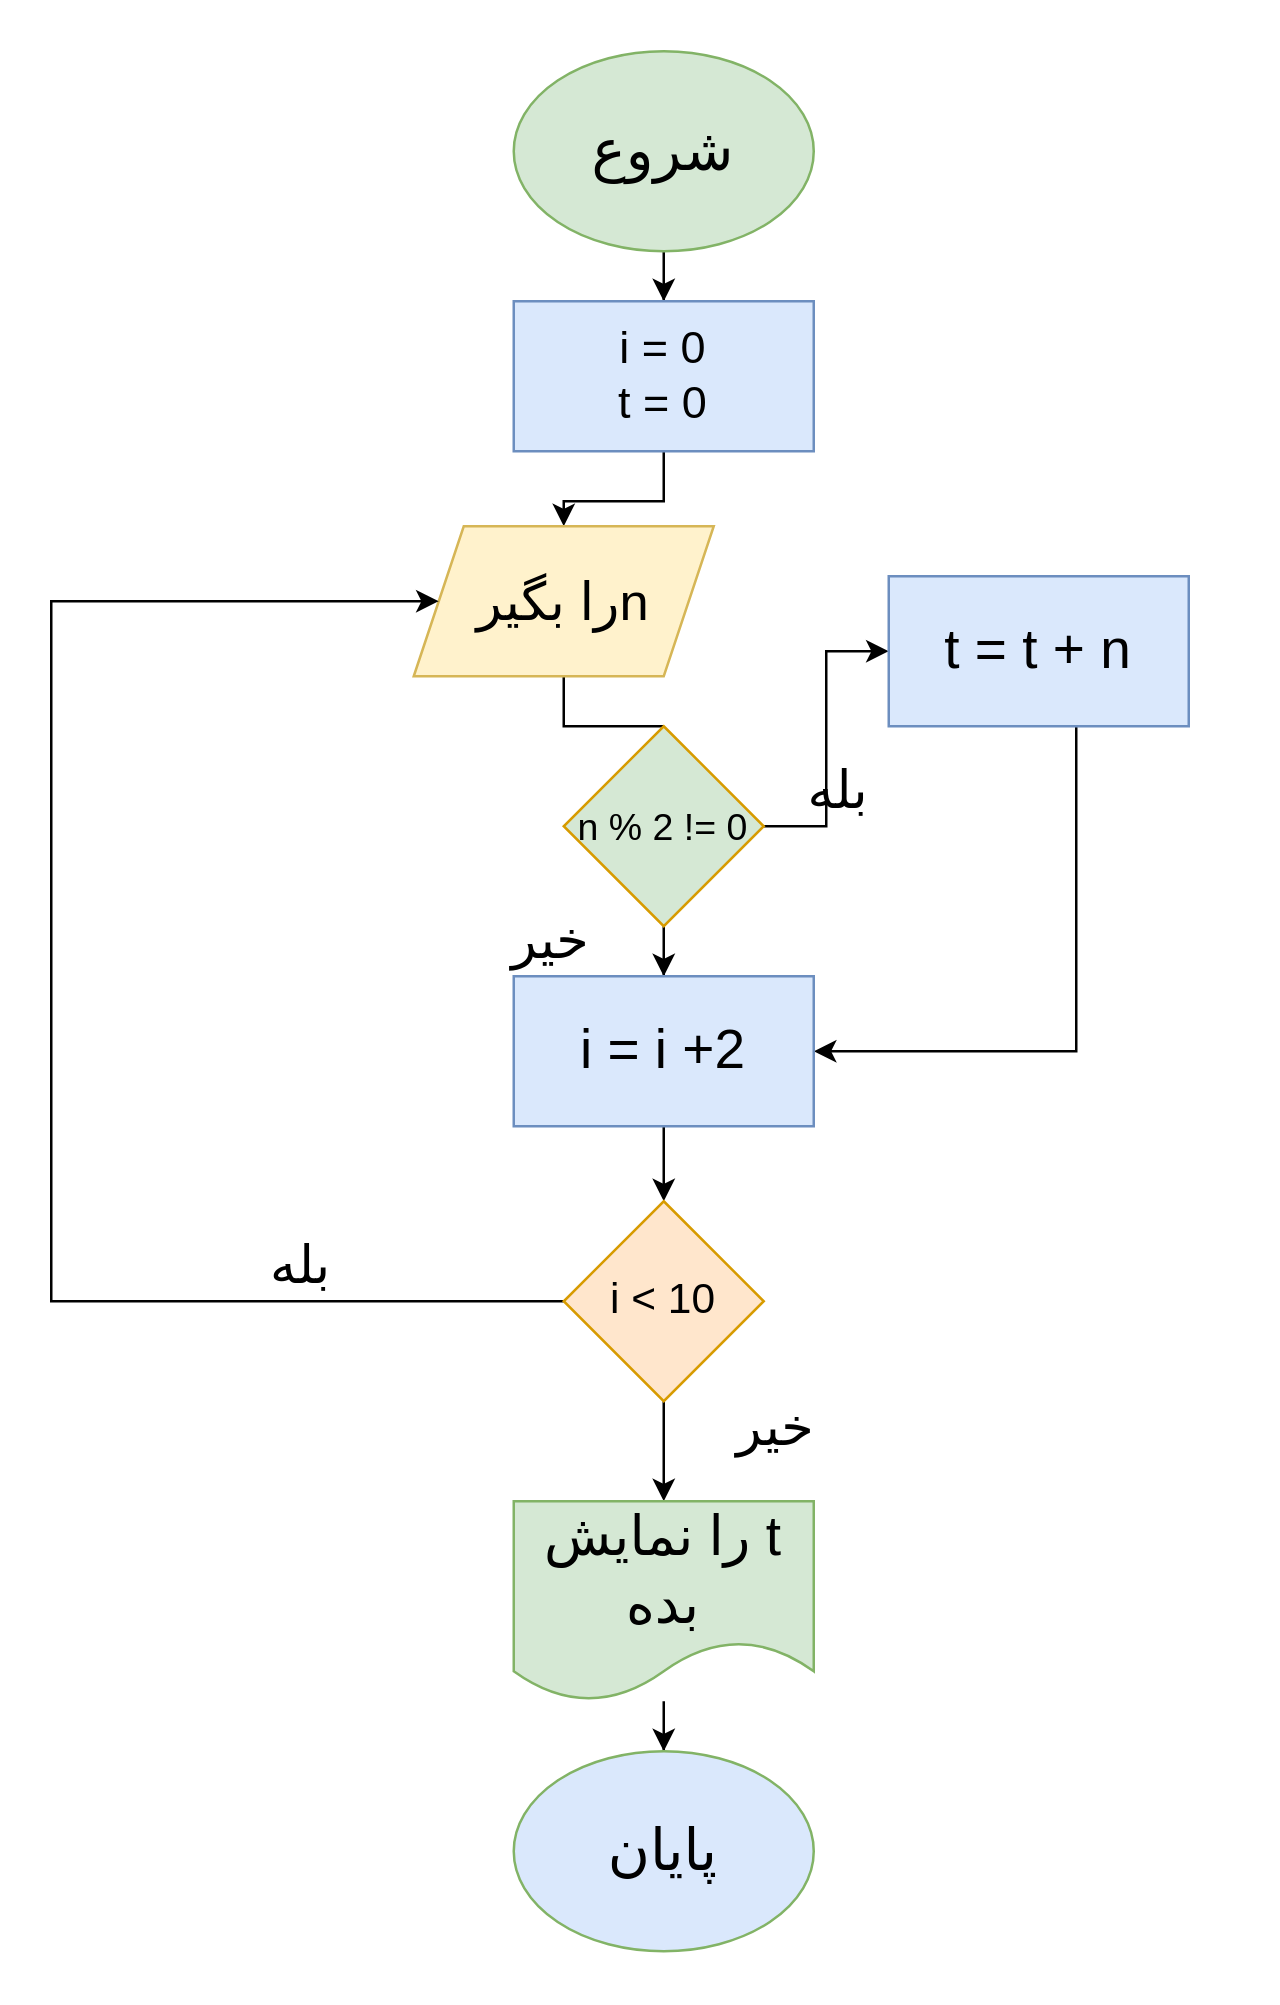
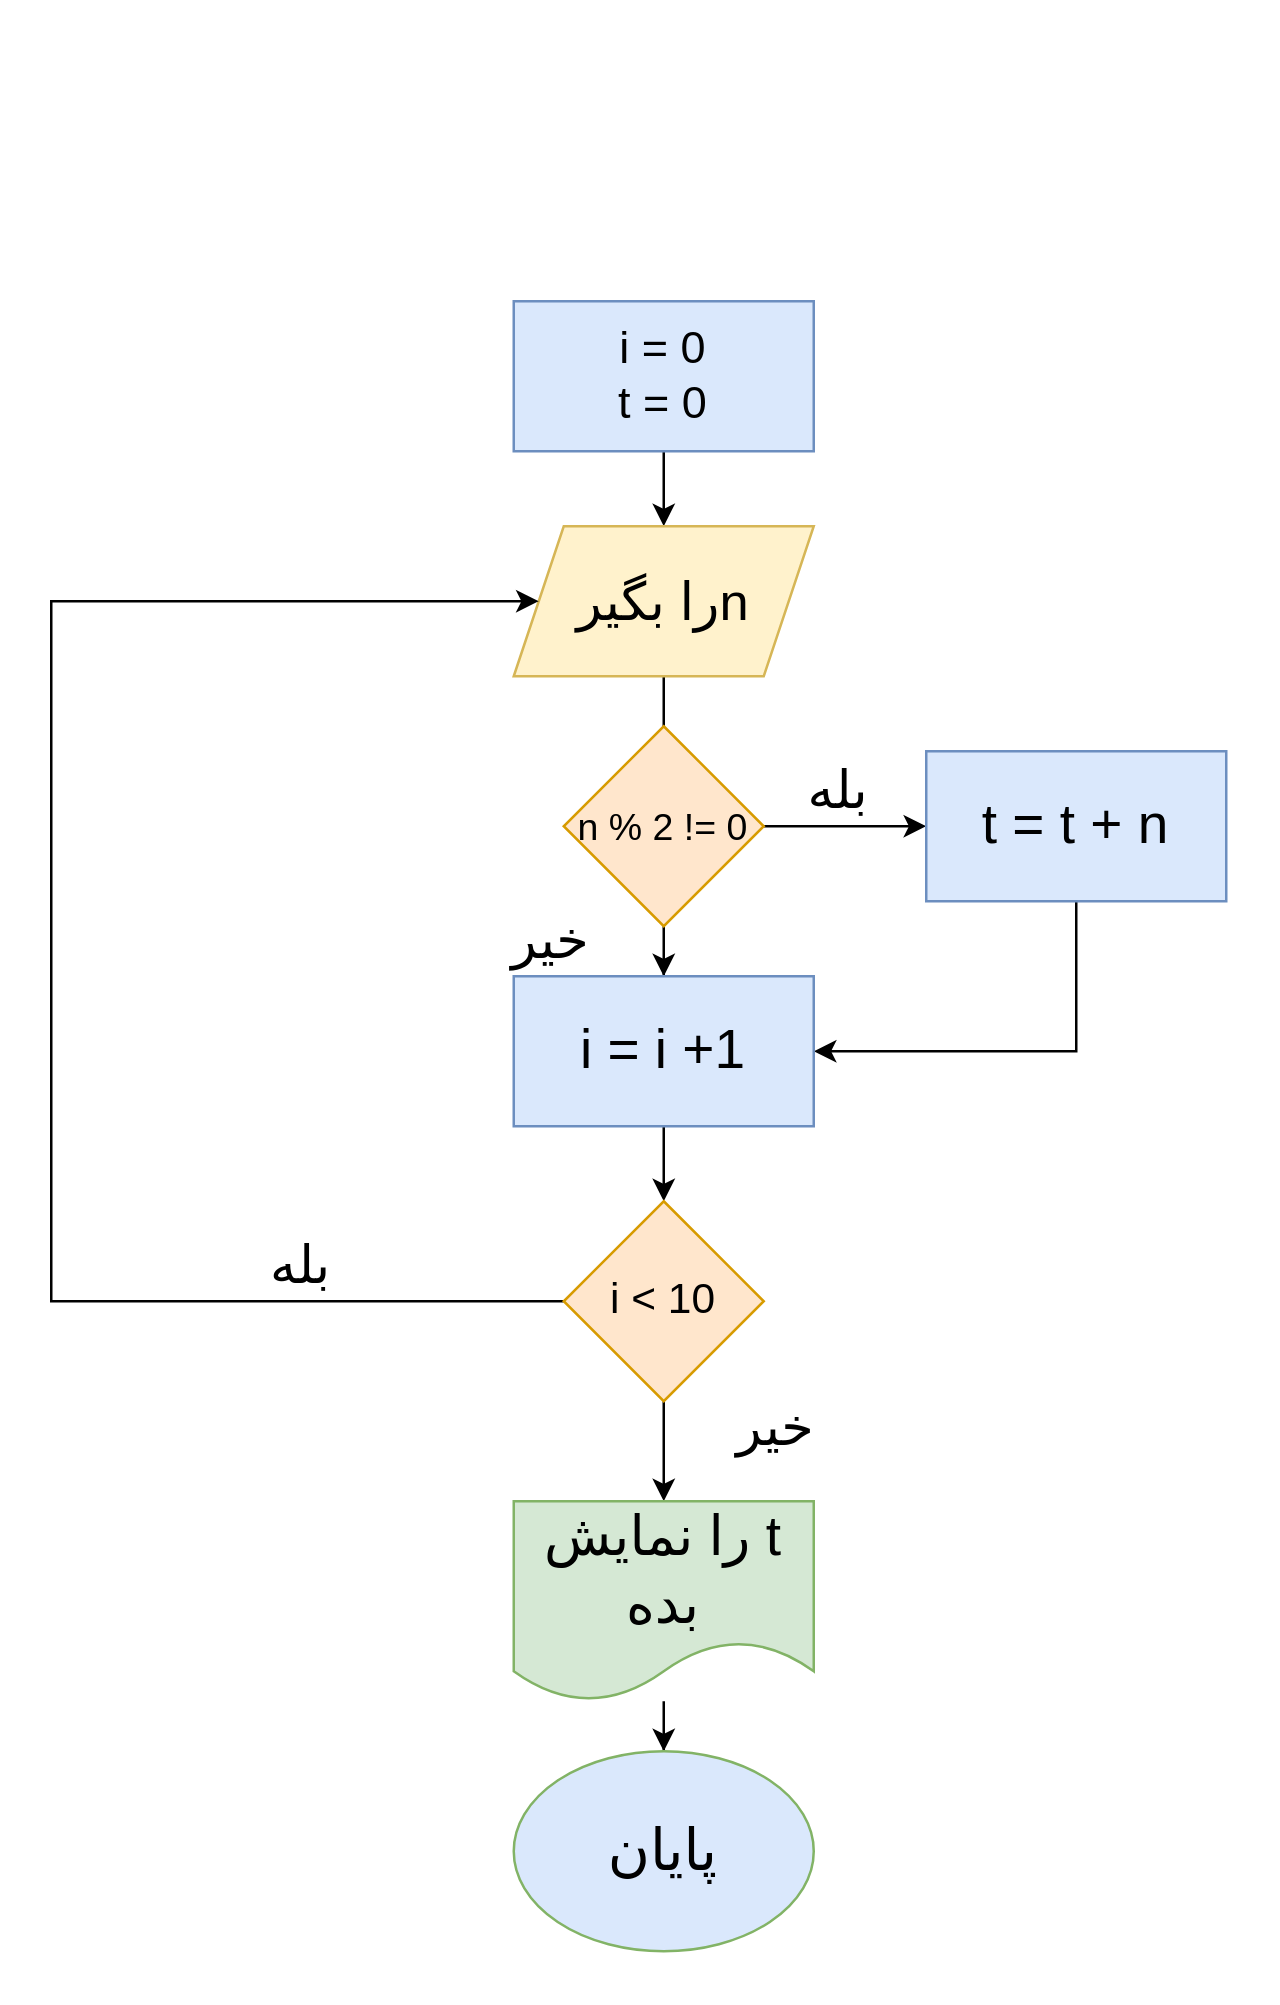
(664, 151) -> none
(664, 284) -> none
(564, 601) -> (664, 601)
(1039, 651) -> (1076, 826)
(664, 826) -> (664, 826)
(664, 1051) -> (664, 1051)
